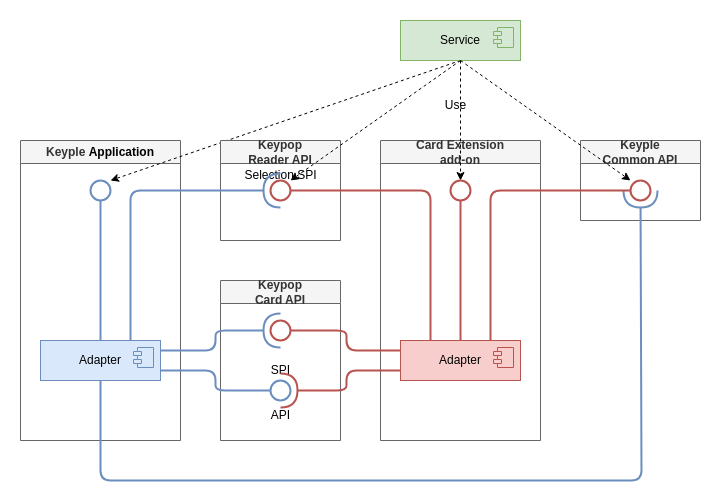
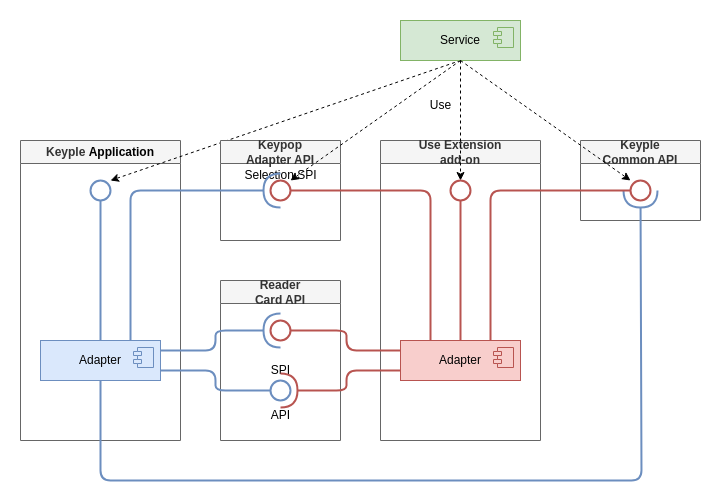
(456, 106) -> (441, 106)
(281, 153) -> (281, 153)
(461, 153) -> (461, 153)
(281, 293) -> (281, 293)
